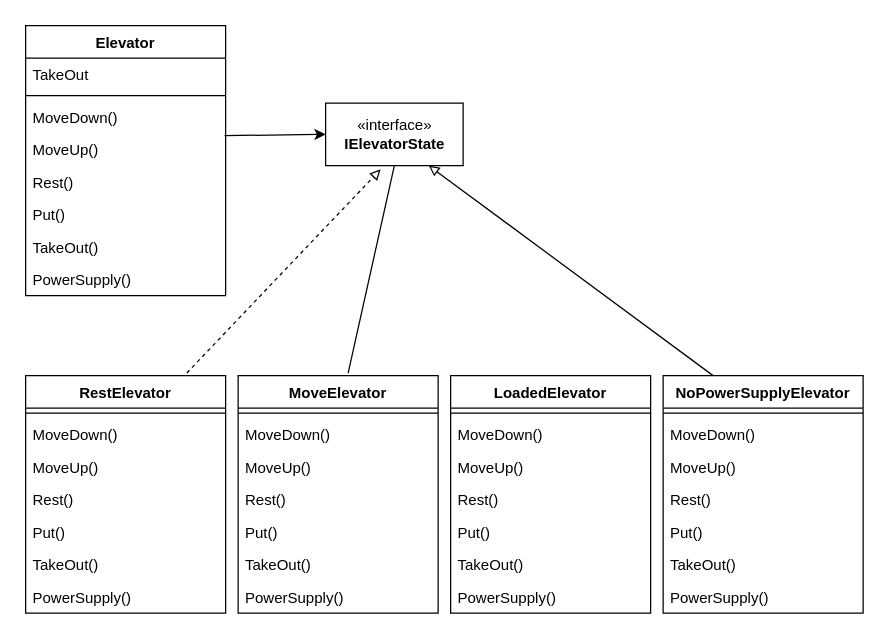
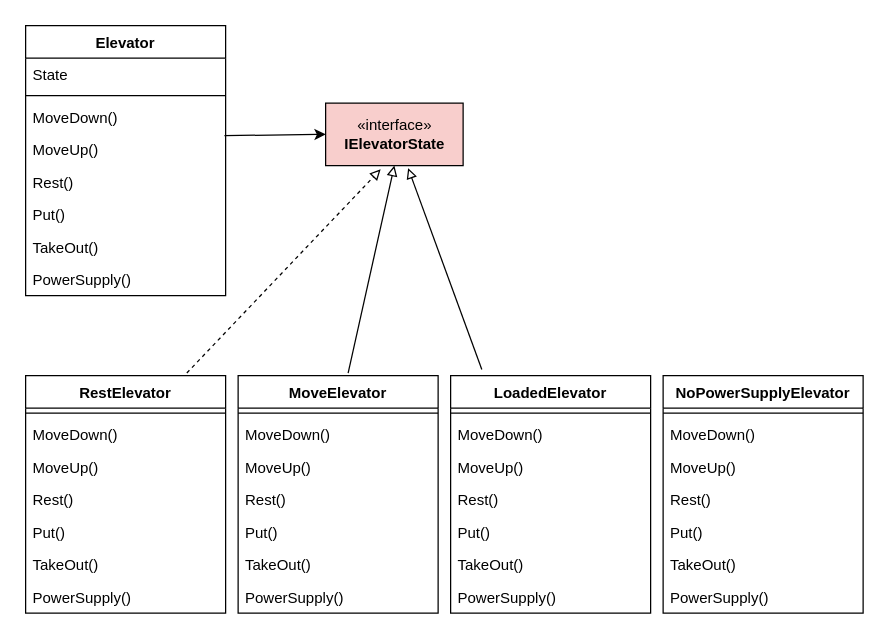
(62, 75) -> (54, 75)
(394, 134) -> (394, 134)
(393, 172) -> (392, 177)
none -> (447, 274)
(575, 274) -> none
